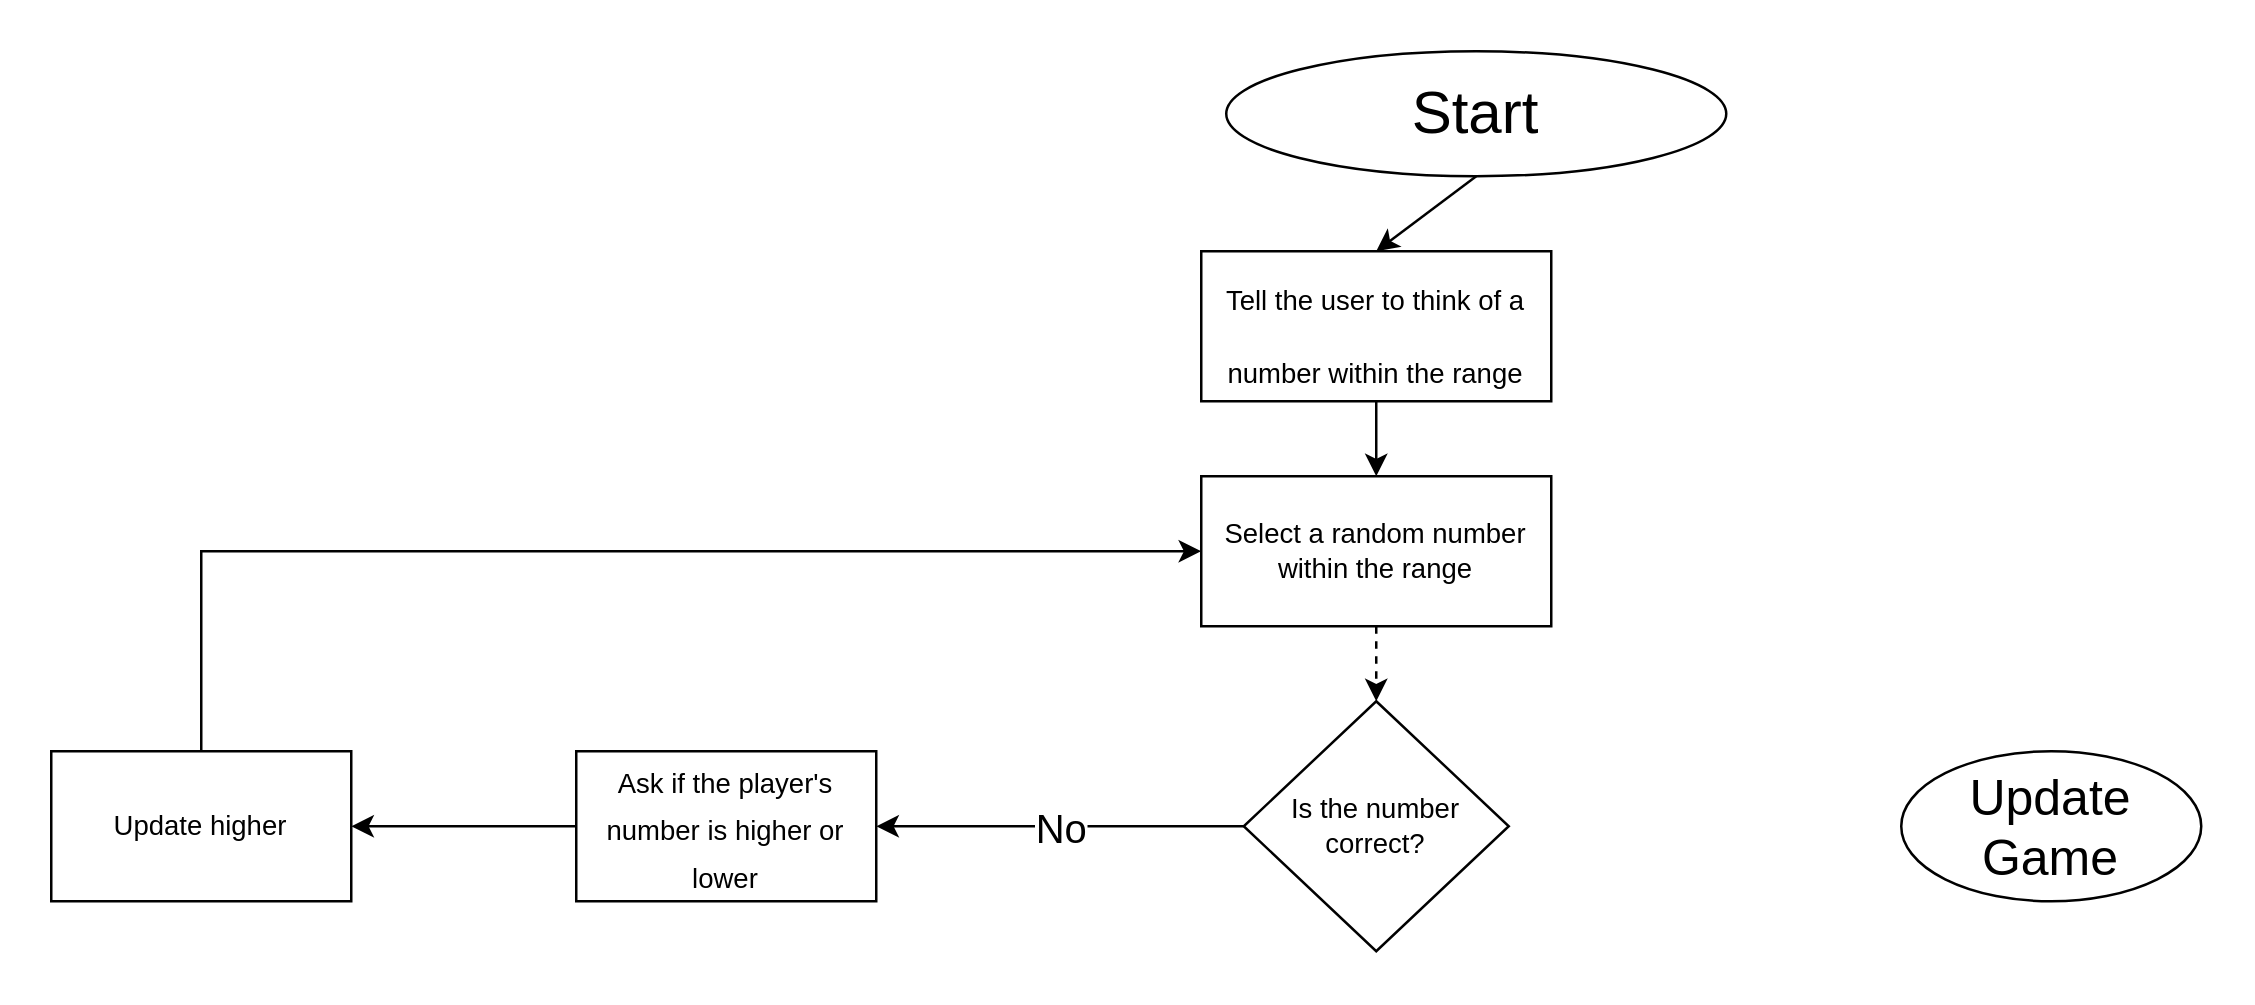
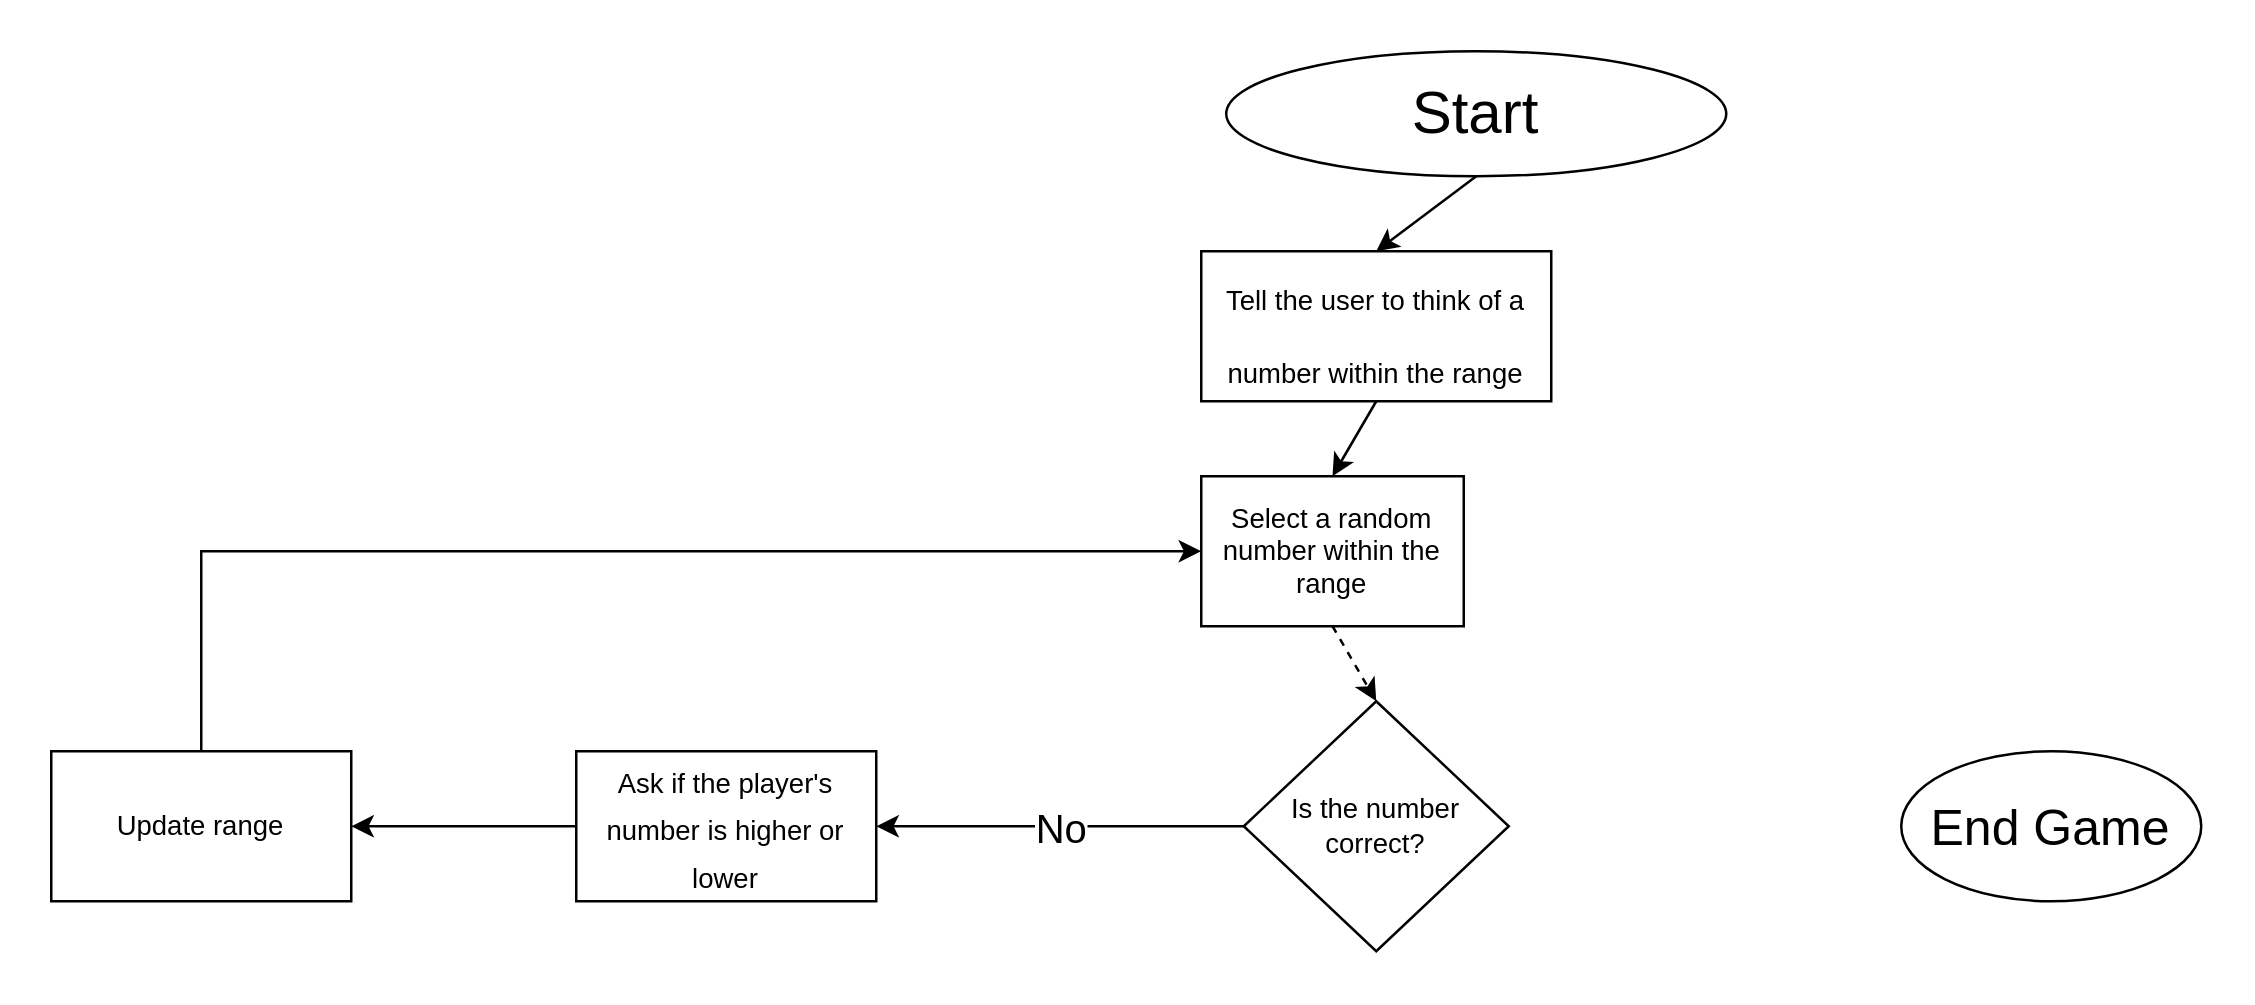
(1376, 551) -> (1333, 551)
(201, 826) -> (201, 826)
(2051, 826) -> (2051, 826)
